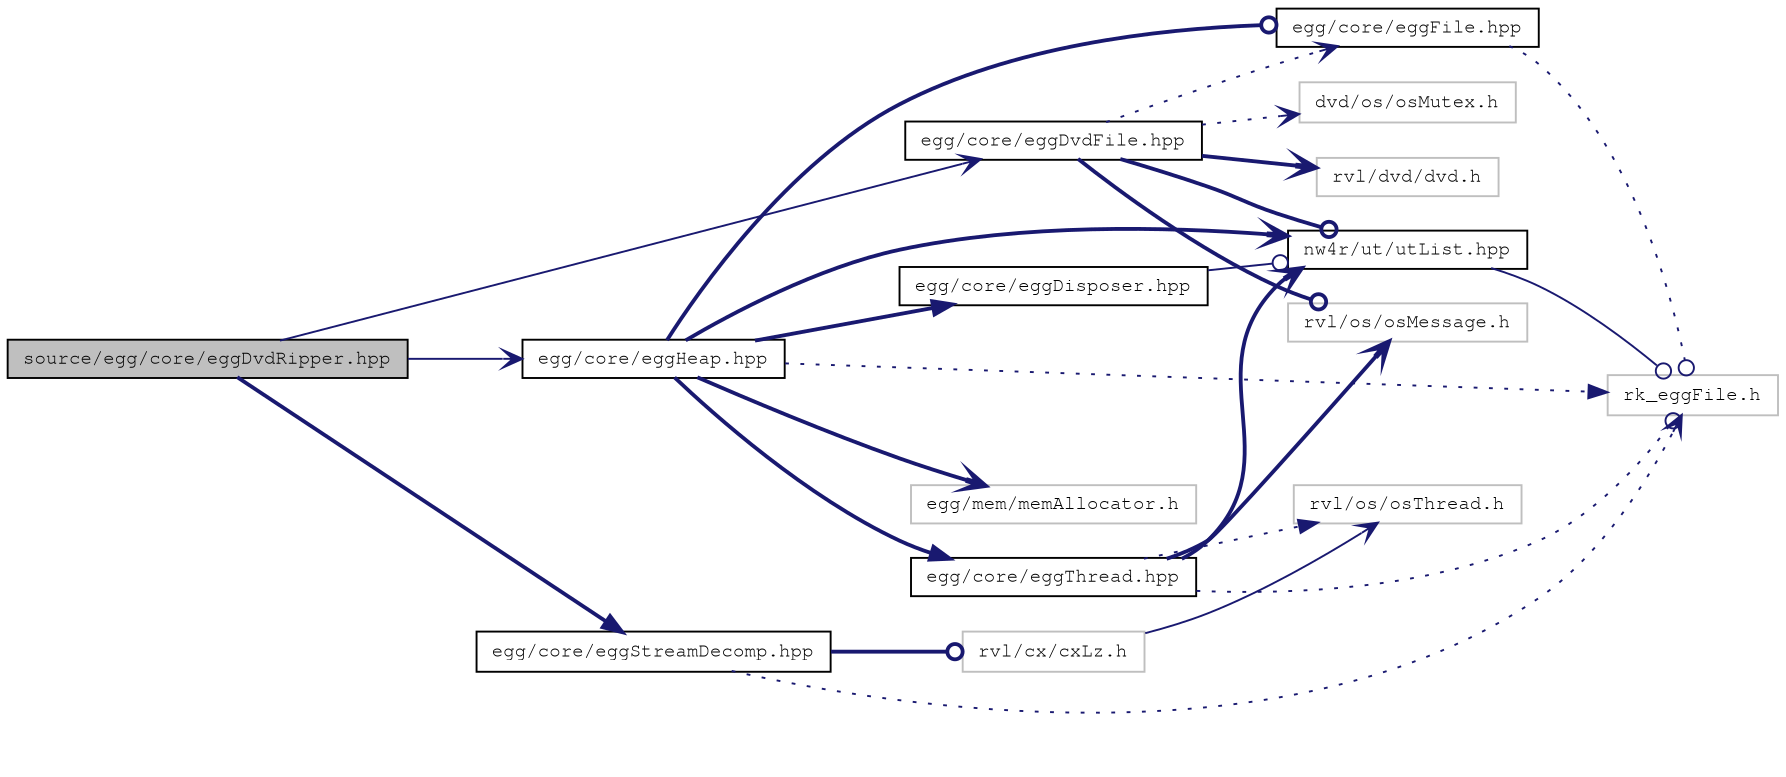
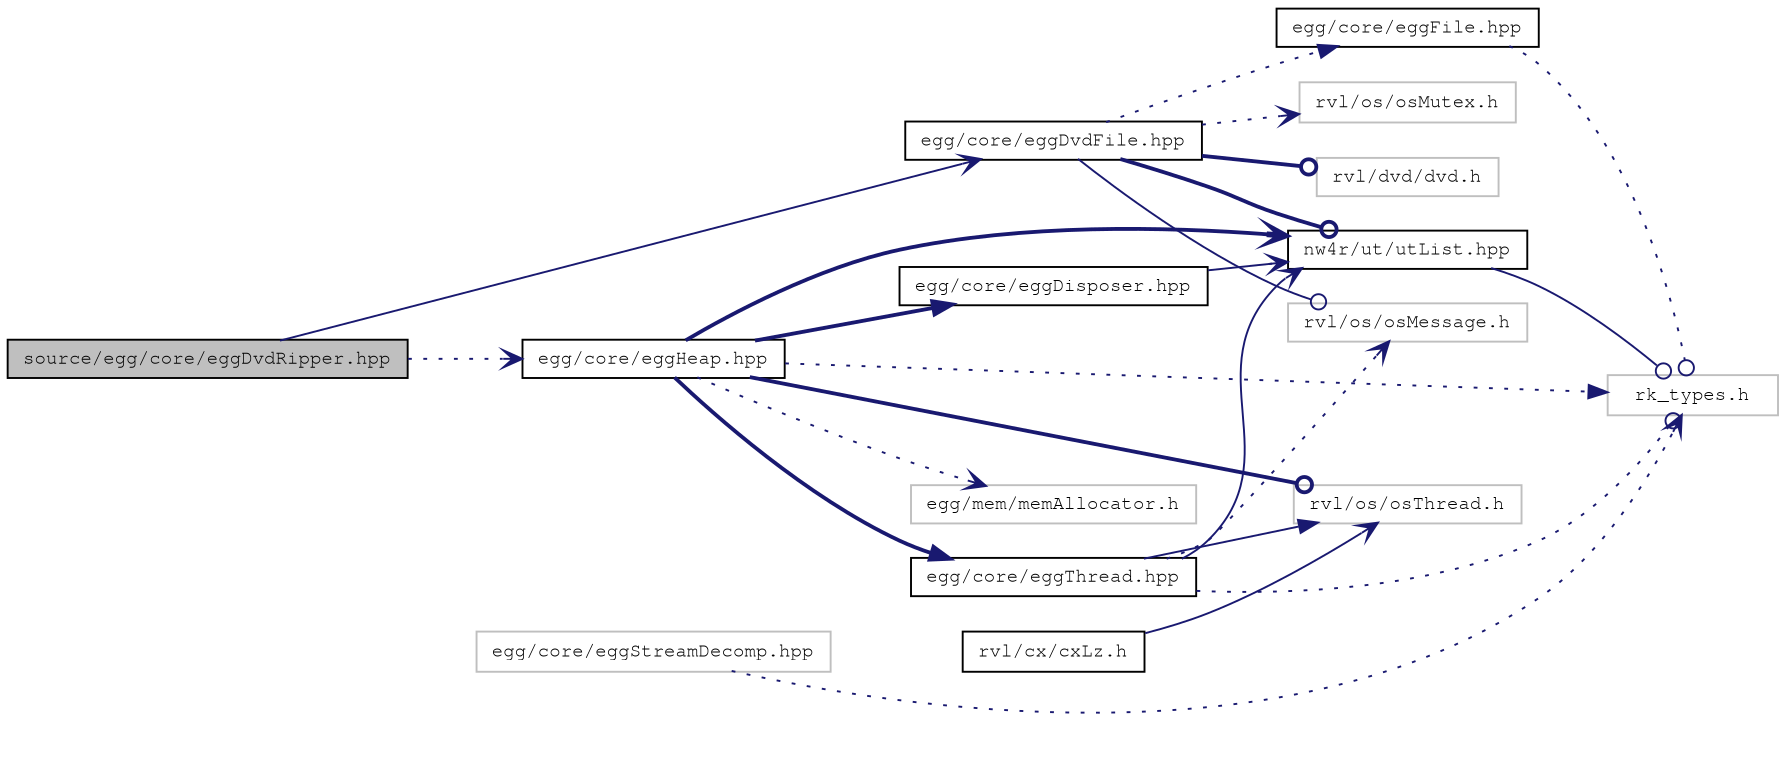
(1212, 85) -> (1212, 85)
(917, 96) -> (1023, 430)
(1408, 102) -> (1408, 102)
(1251, 161) -> (1251, 161)
(1201, 245) -> (1201, 245)
(1240, 267) -> (1240, 267)
(455, 359) -> (455, 359)
(1693, 395) -> (1693, 395)
(1243, 424) -> (1243, 424)
(831, 433) -> (831, 433)
(1278, 466) -> (1278, 466)
(422, 499) -> none
(1225, 542) -> (1225, 542)
(654, 652) -> (654, 652)
(889, 652) -> none
(1054, 652) -> (1054, 652)
